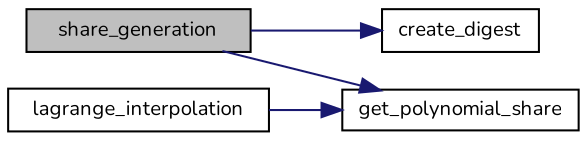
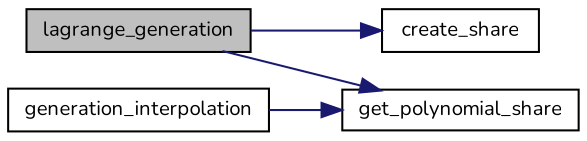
(139, 31) -> (139, 31)
(460, 31) -> (460, 31)
(139, 110) -> (139, 110)
